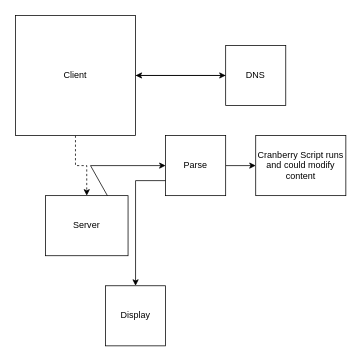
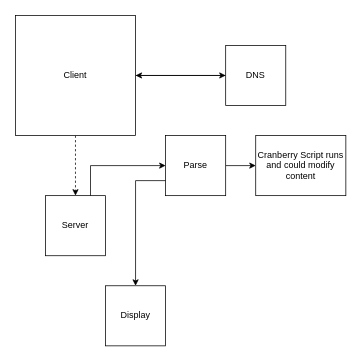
(87, 225) -> (75, 225)
